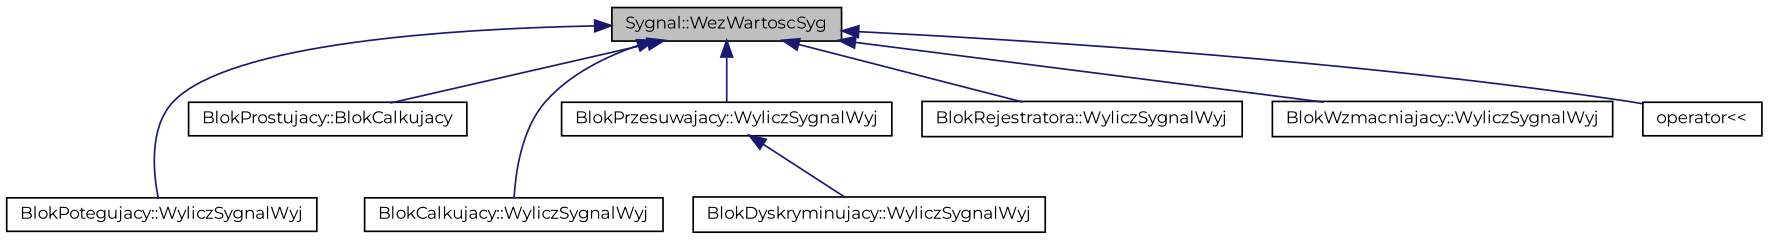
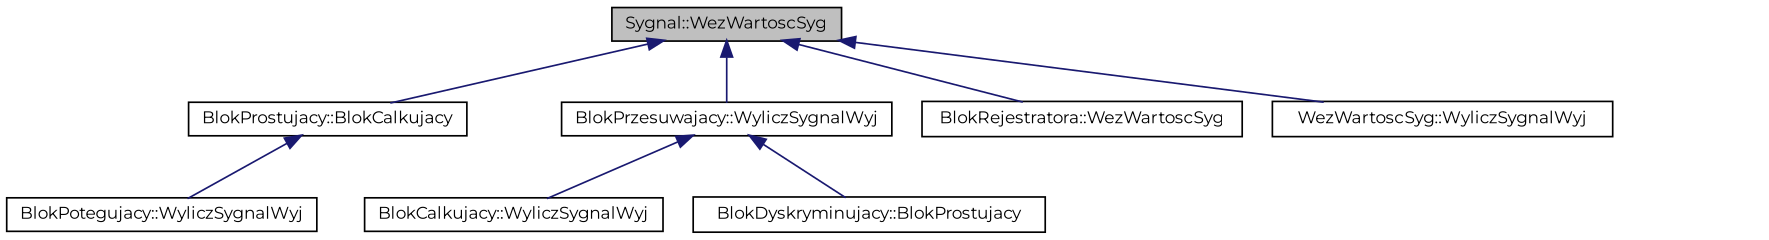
(328, 47) -> (237, 171)
(548, 99) -> (612, 170)
(1082, 119) -> (1082, 119)
(1443, 119) -> (1443, 119)
(1702, 119) -> none
(869, 215) -> (869, 215)
